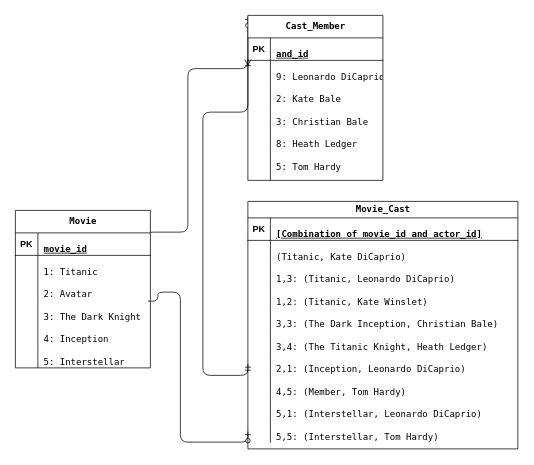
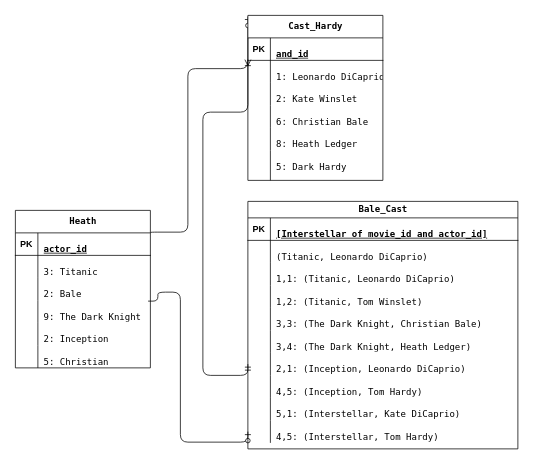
(316, 27) -> (316, 27)
(321, 72) -> (321, 72)
(302, 94) -> (308, 94)
(312, 117) -> (312, 117)
(303, 165) -> (306, 165)
(383, 210) -> (383, 210)
(83, 222) -> (83, 222)
(362, 229) -> (364, 229)
(62, 244) -> (63, 244)
(329, 252) -> (339, 252)
(64, 267) -> (64, 267)
(348, 274) -> (348, 274)
(64, 289) -> (58, 289)
(335, 297) -> (333, 297)
(83, 312) -> (83, 312)
(366, 319) -> (358, 319)
(71, 334) -> (71, 334)
(362, 342) -> (357, 342)
(77, 357) -> (69, 357)
(330, 387) -> (336, 387)
(360, 409) -> (350, 409)
(343, 432) -> (343, 432)
